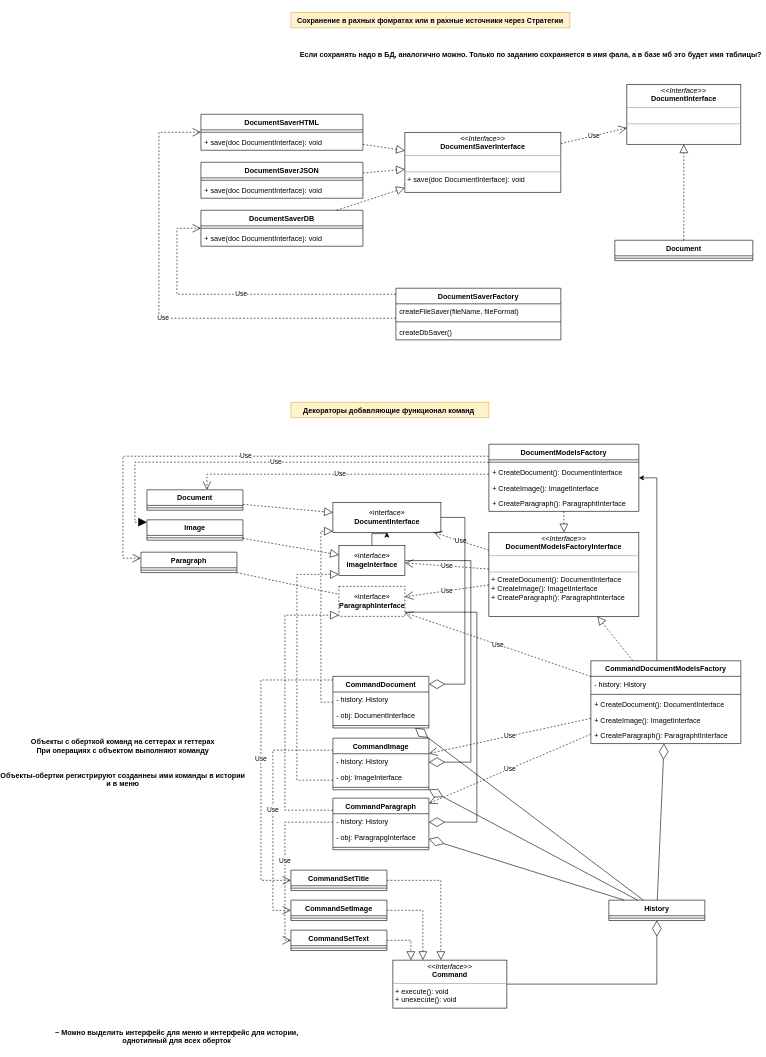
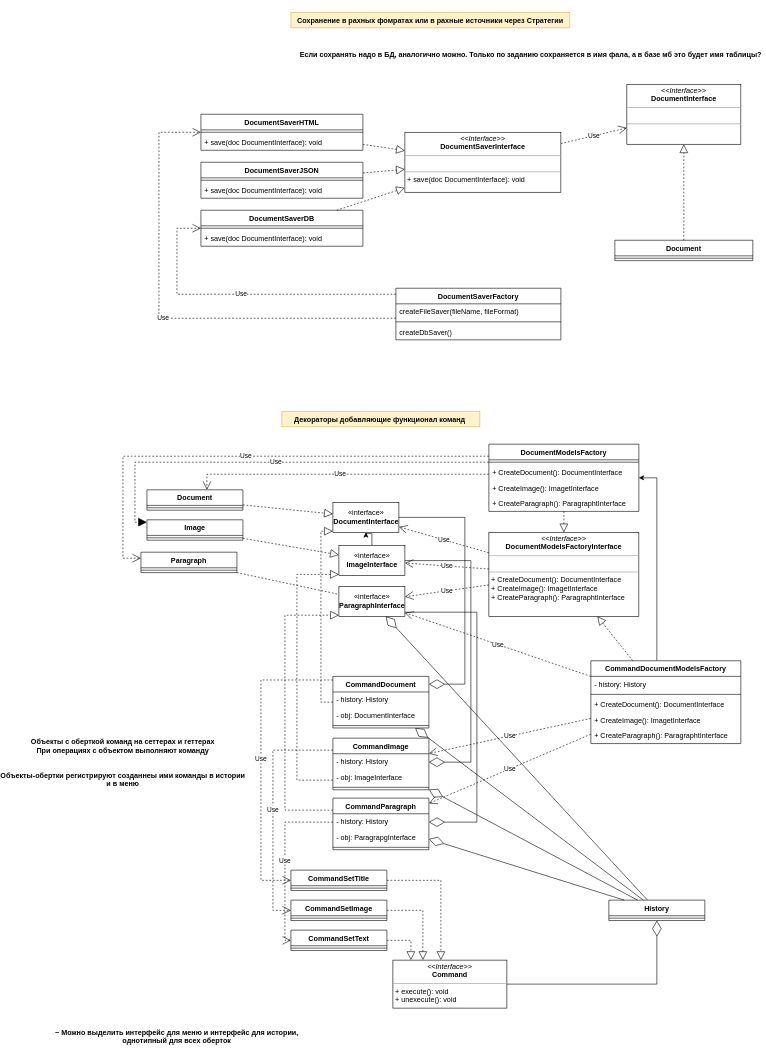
(390, 410) -> (381, 419)
(387, 518) -> (366, 518)
(372, 602) -> (372, 602)
(660, 830) -> (522, 765)
